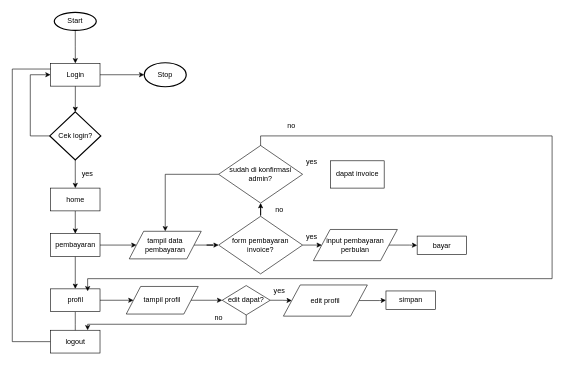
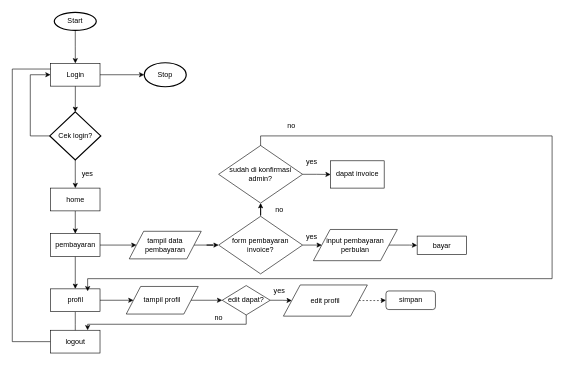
(165, 174) -> (322, 174)
(411, 300) -> (411, 300)
(370, 301) -> (370, 301)
